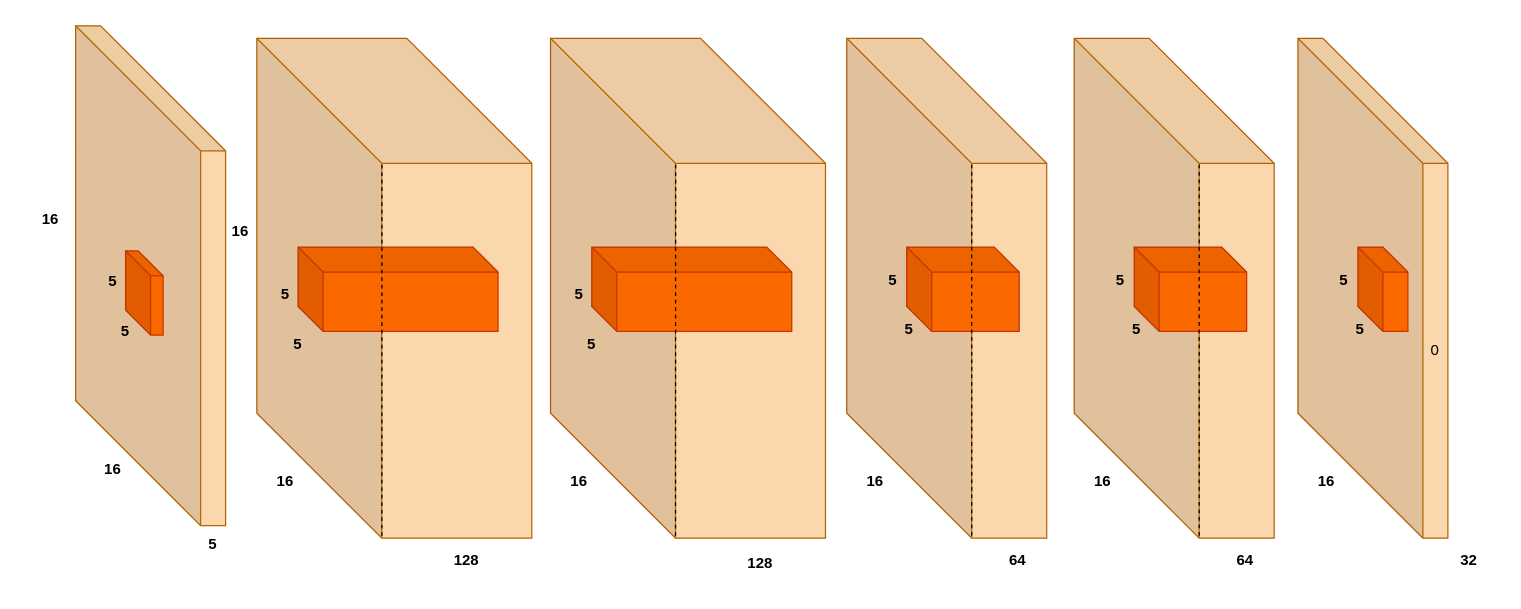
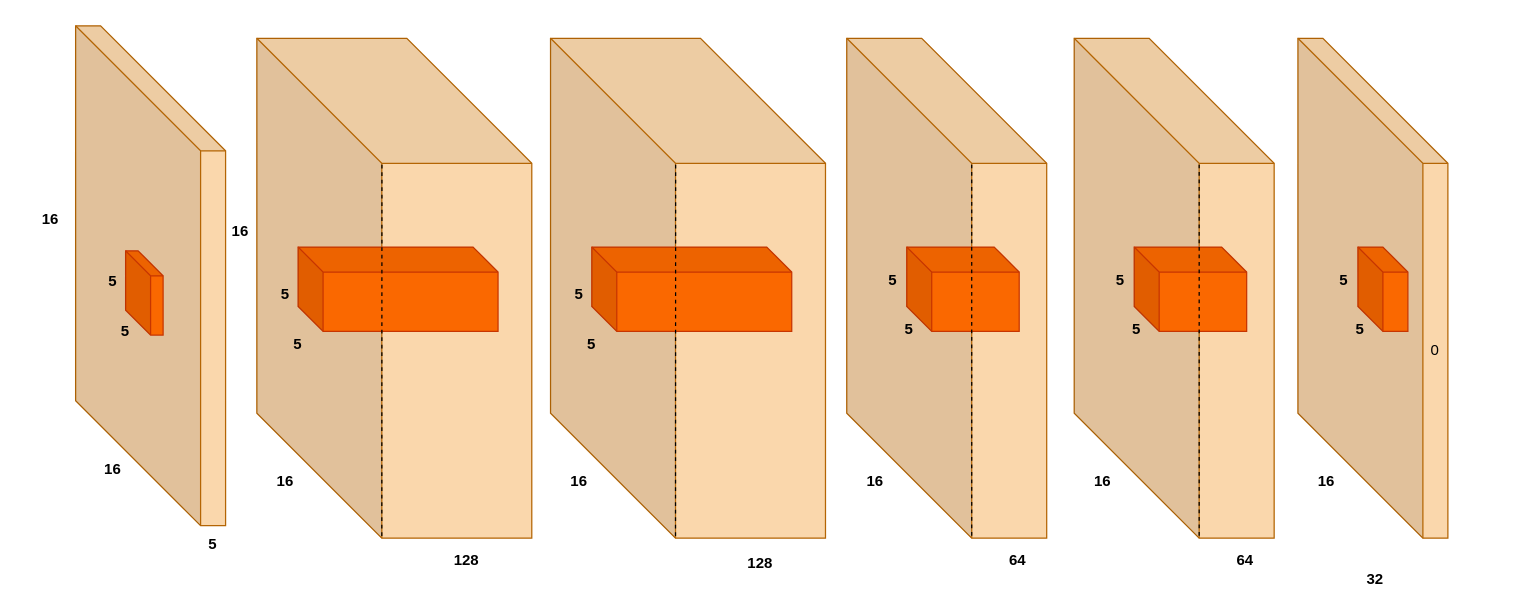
(1469, 560) -> (1376, 579)
